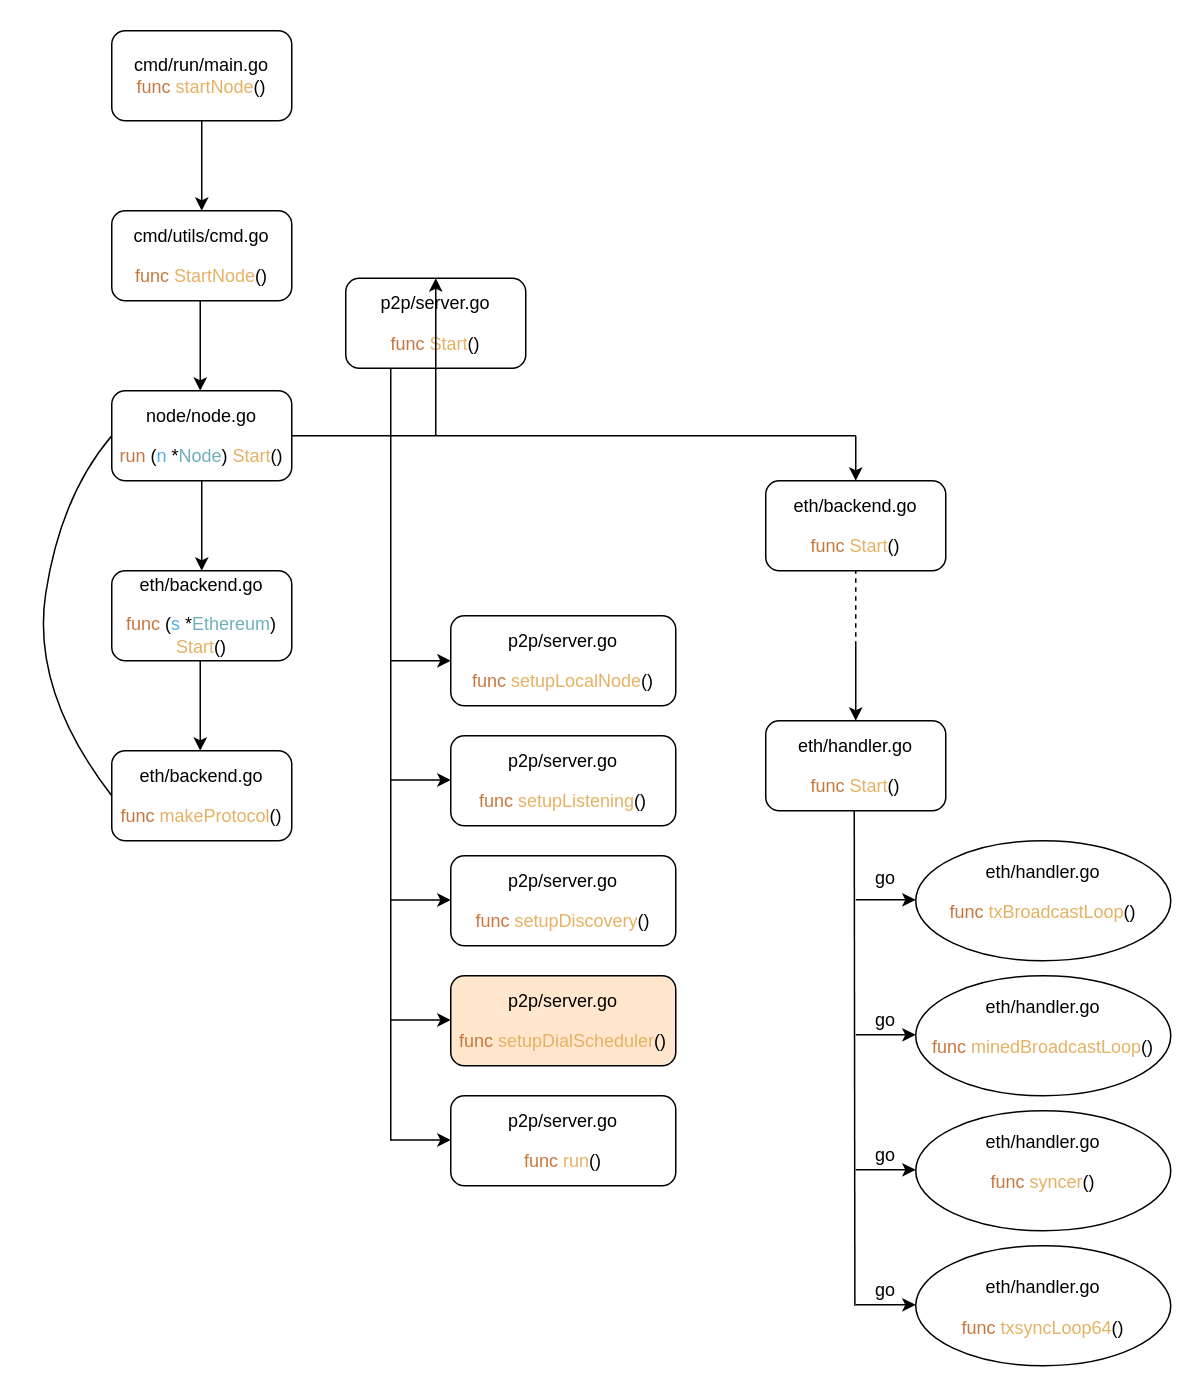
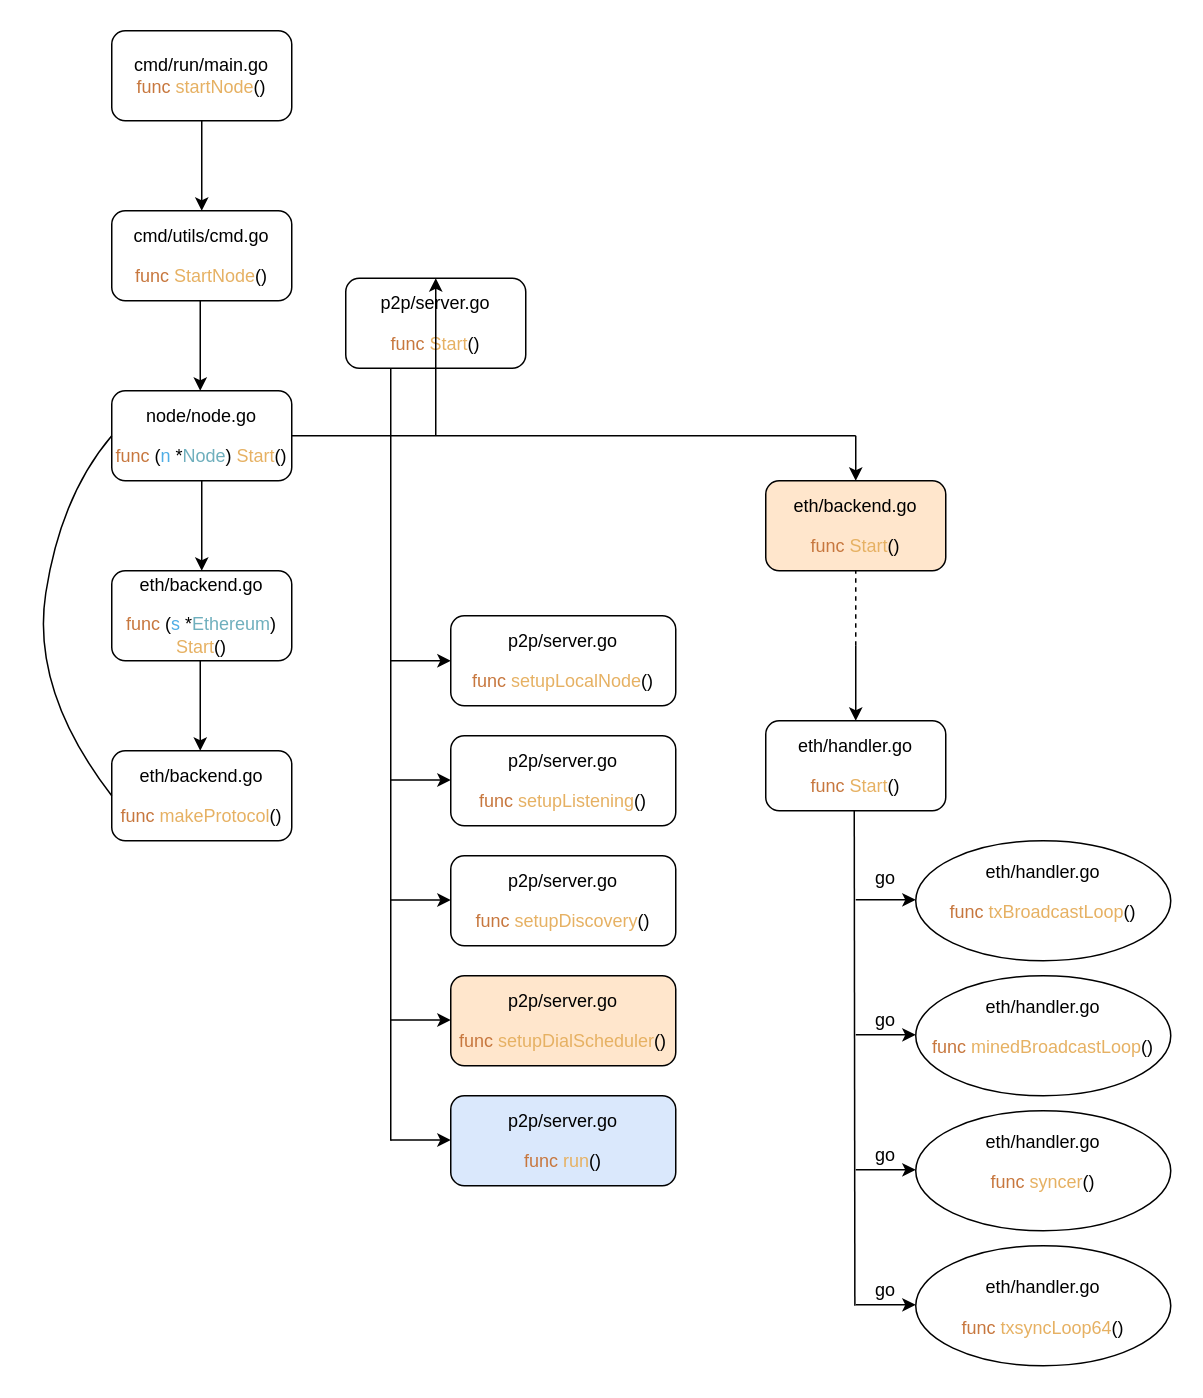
(202, 436) -> (202, 436)
(856, 526) -> (856, 526)
(563, 1141) -> (563, 1141)
